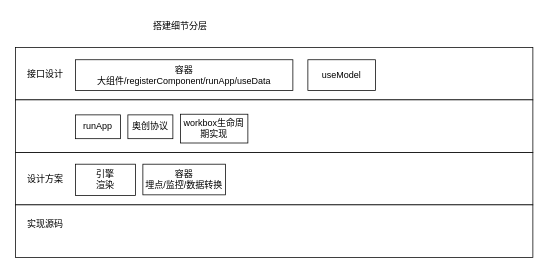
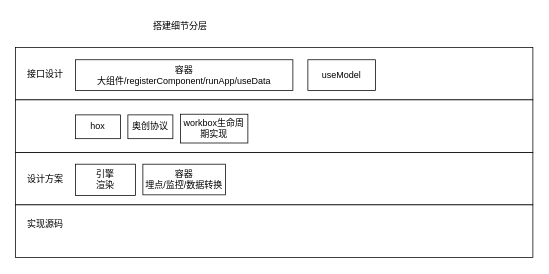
(98, 126) -> (98, 126)
